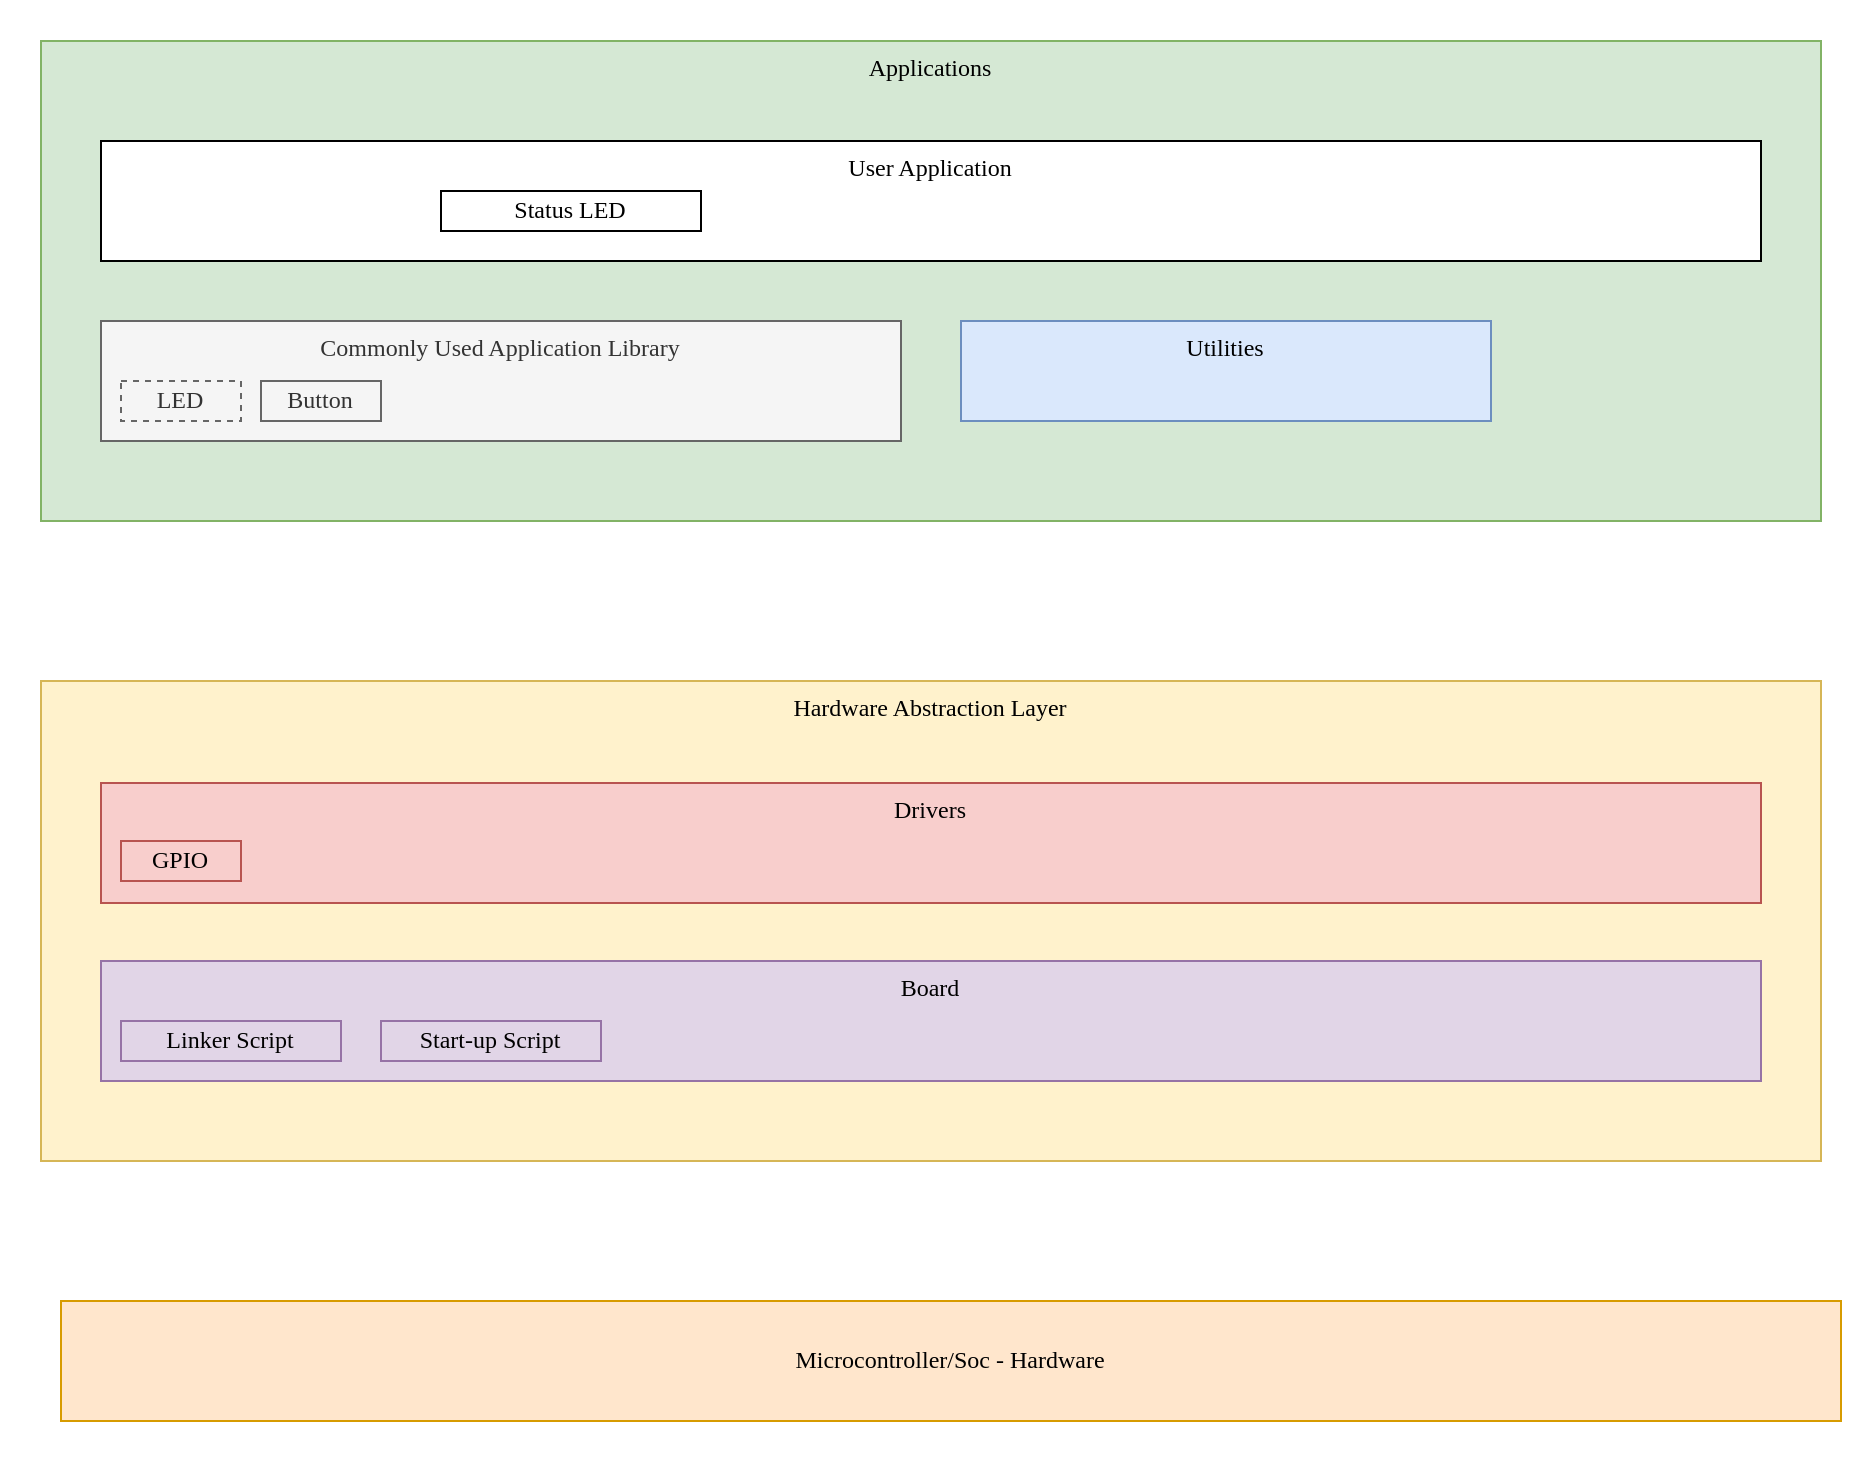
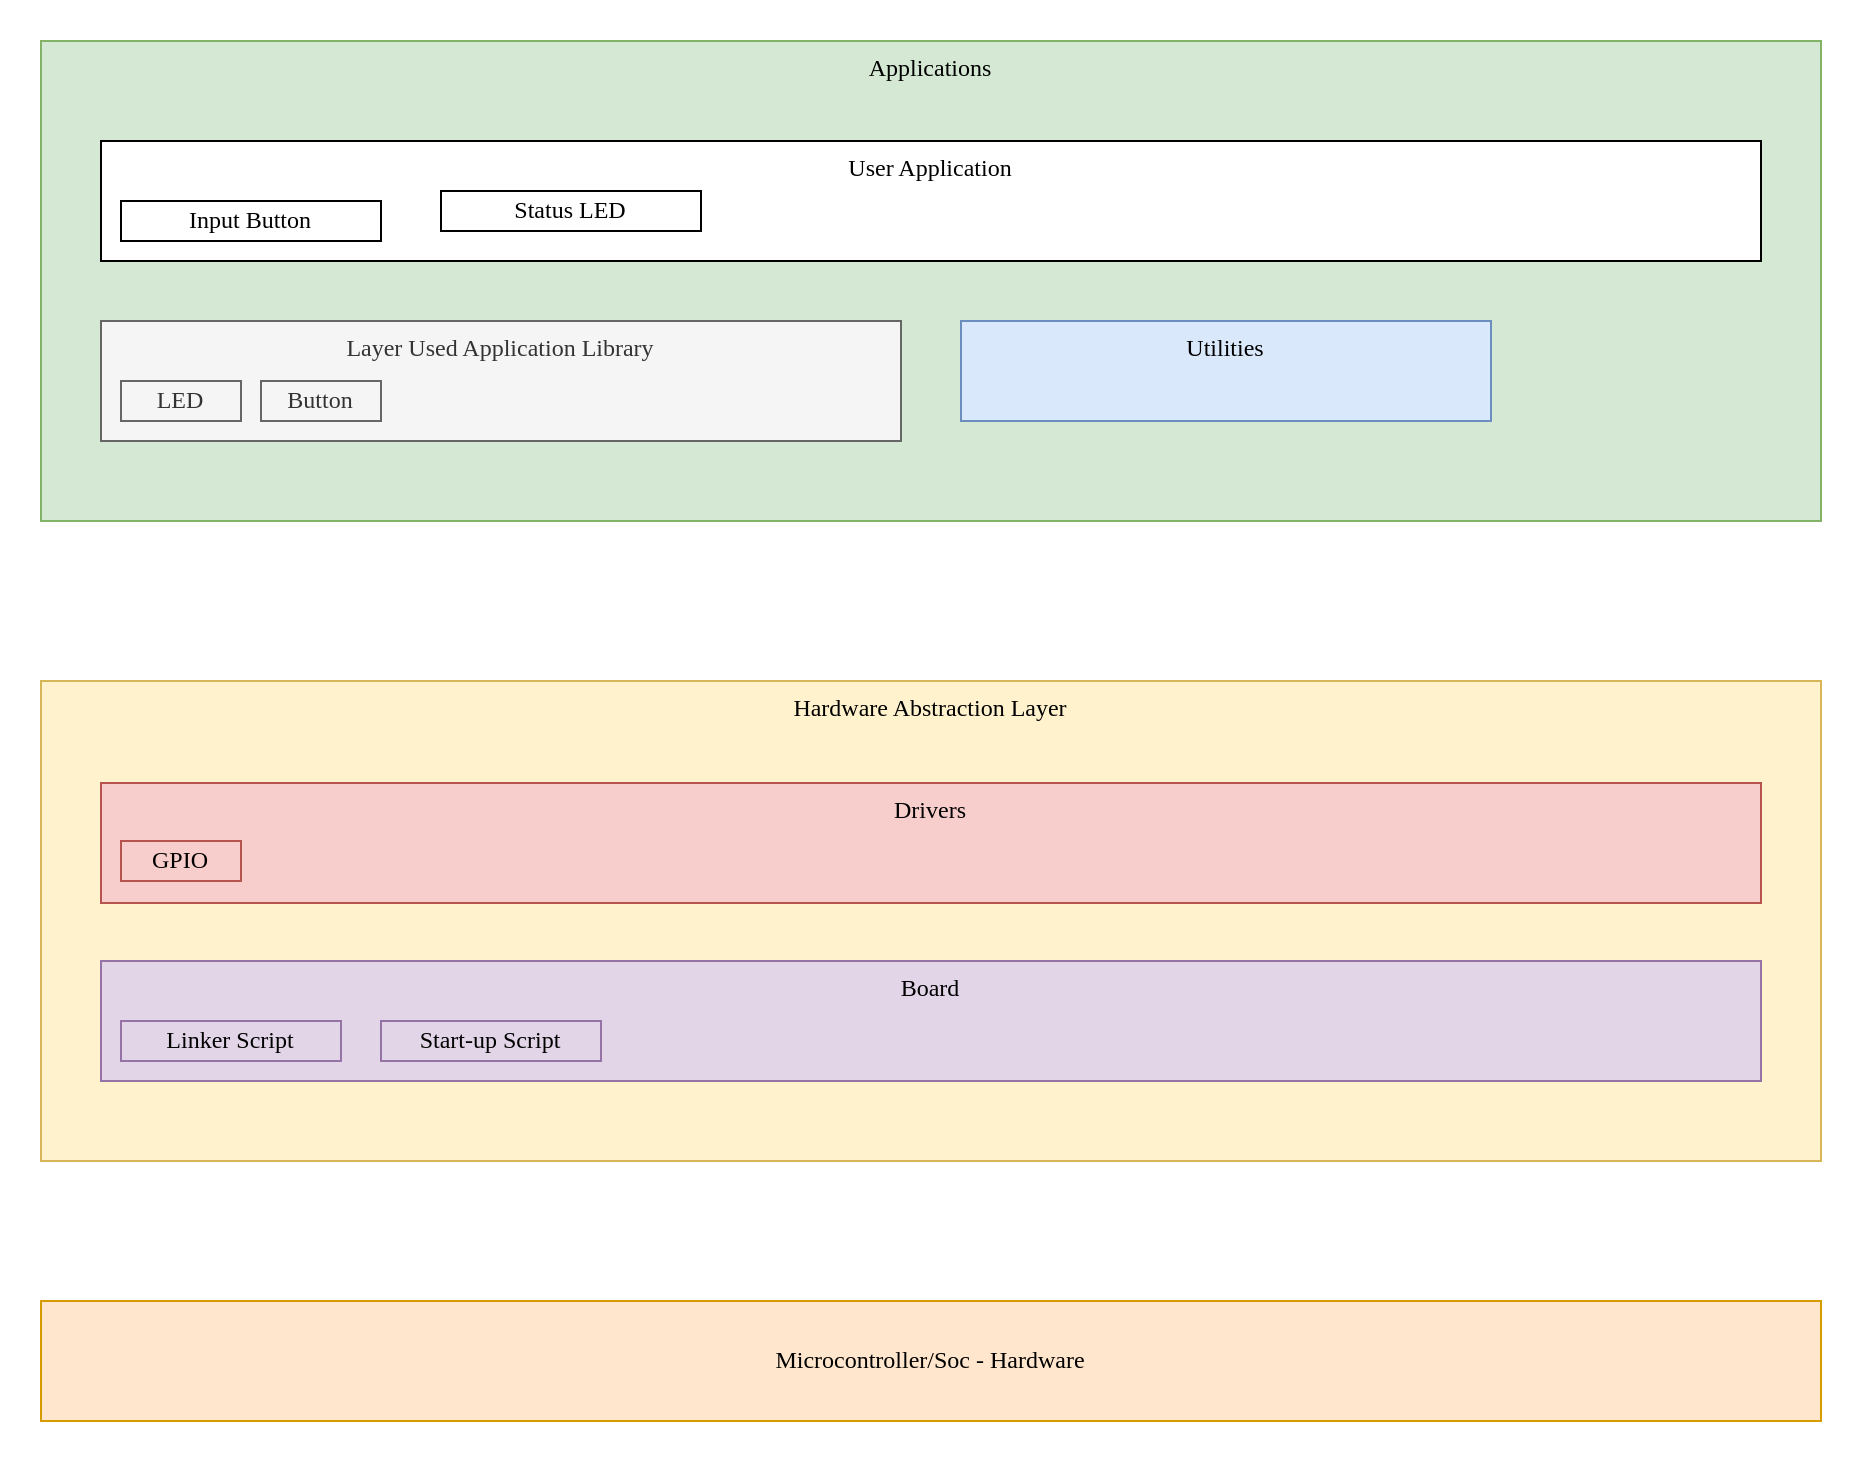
none -> (251, 221)
(501, 349) -> (501, 349)
(181, 401) -> (181, 401)
(951, 1361) -> (931, 1361)
